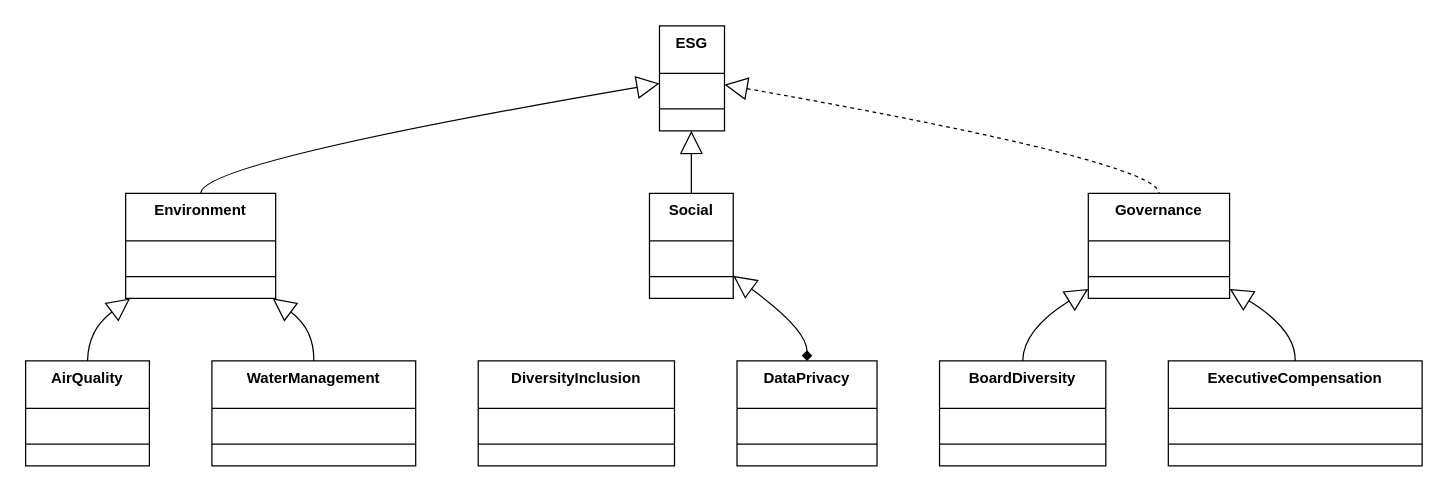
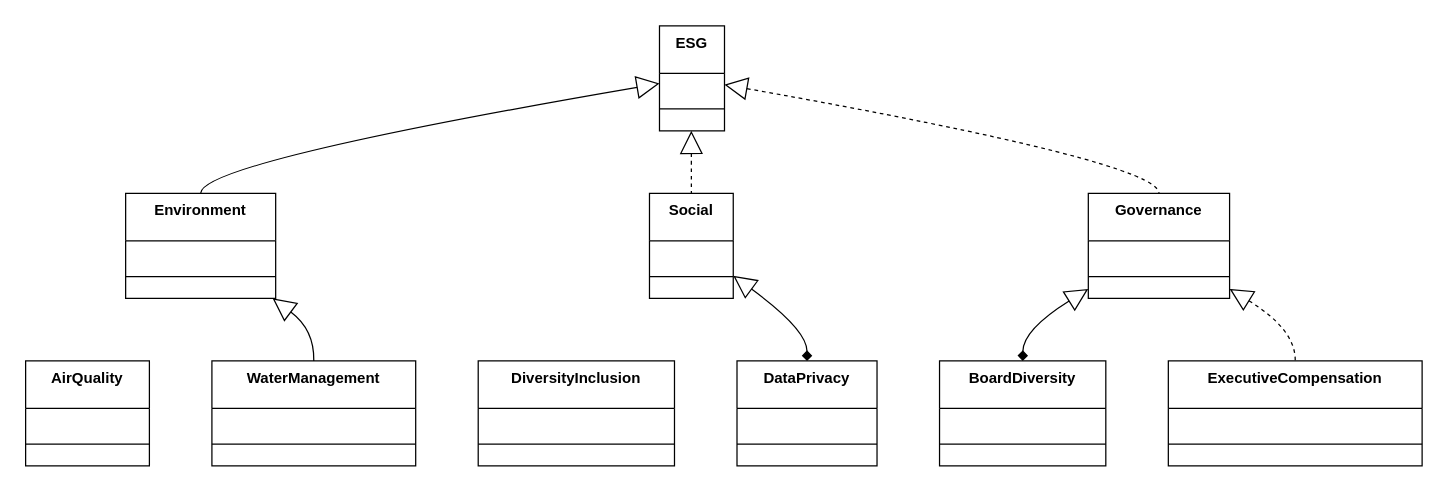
(691, 174) -> (691, 174)
(1278, 323) -> (1278, 323)
(94, 333) -> none
(1032, 333) -> (1033, 329)
